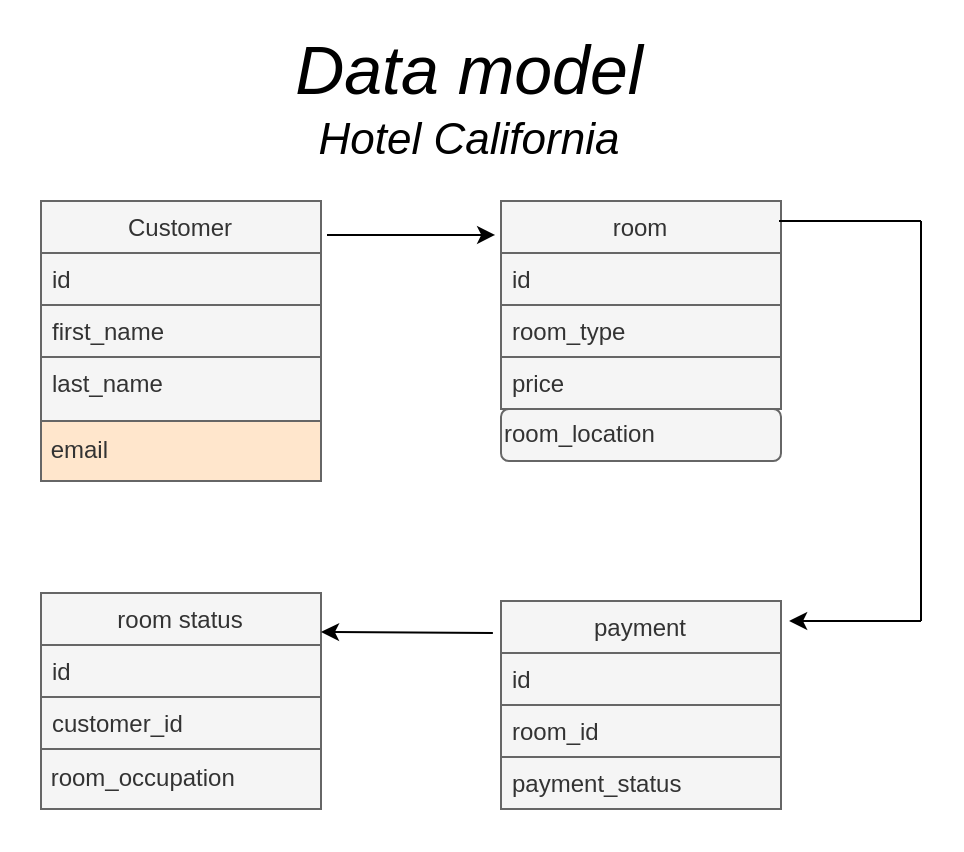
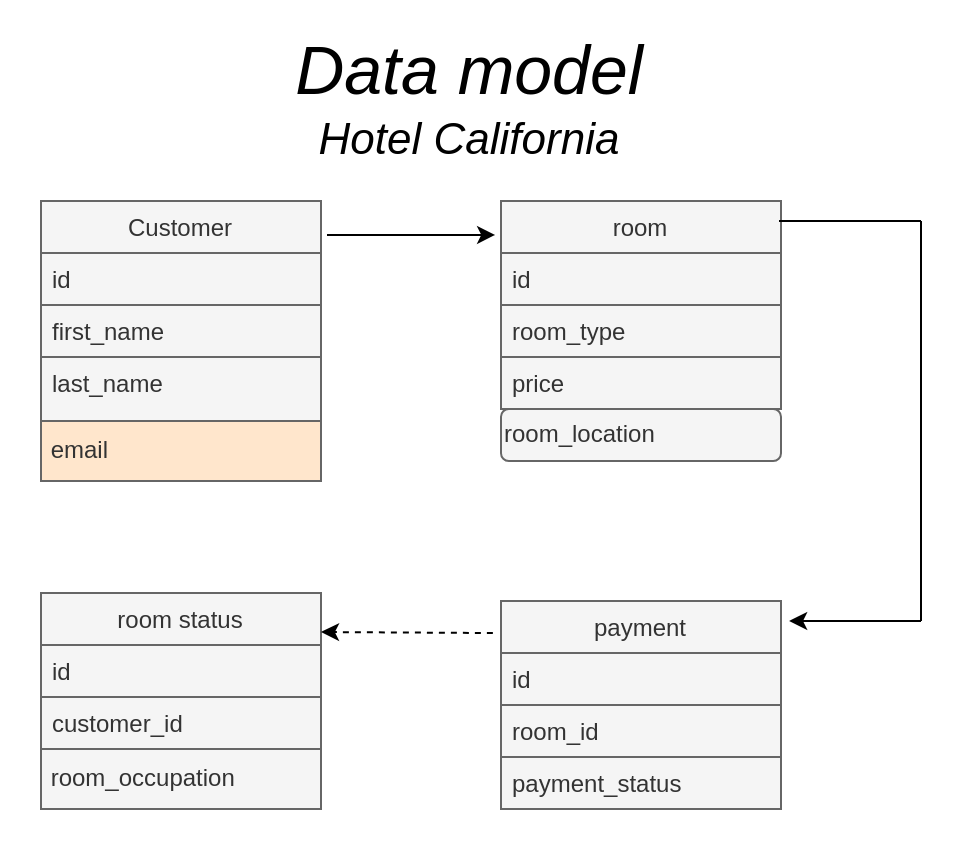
(412, 633) -> (412, 633)
